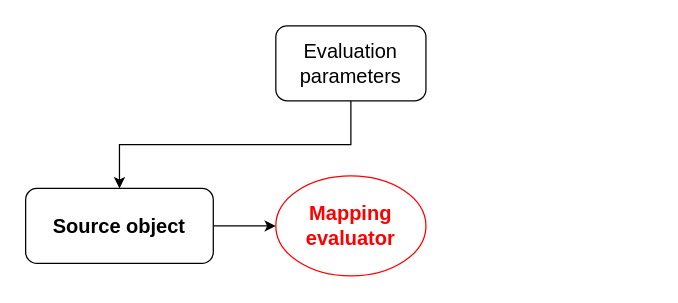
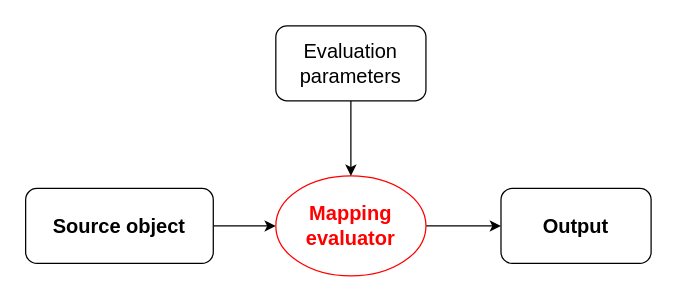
(218, 144) -> (351, 155)
none -> (459, 226)
none -> (576, 226)
